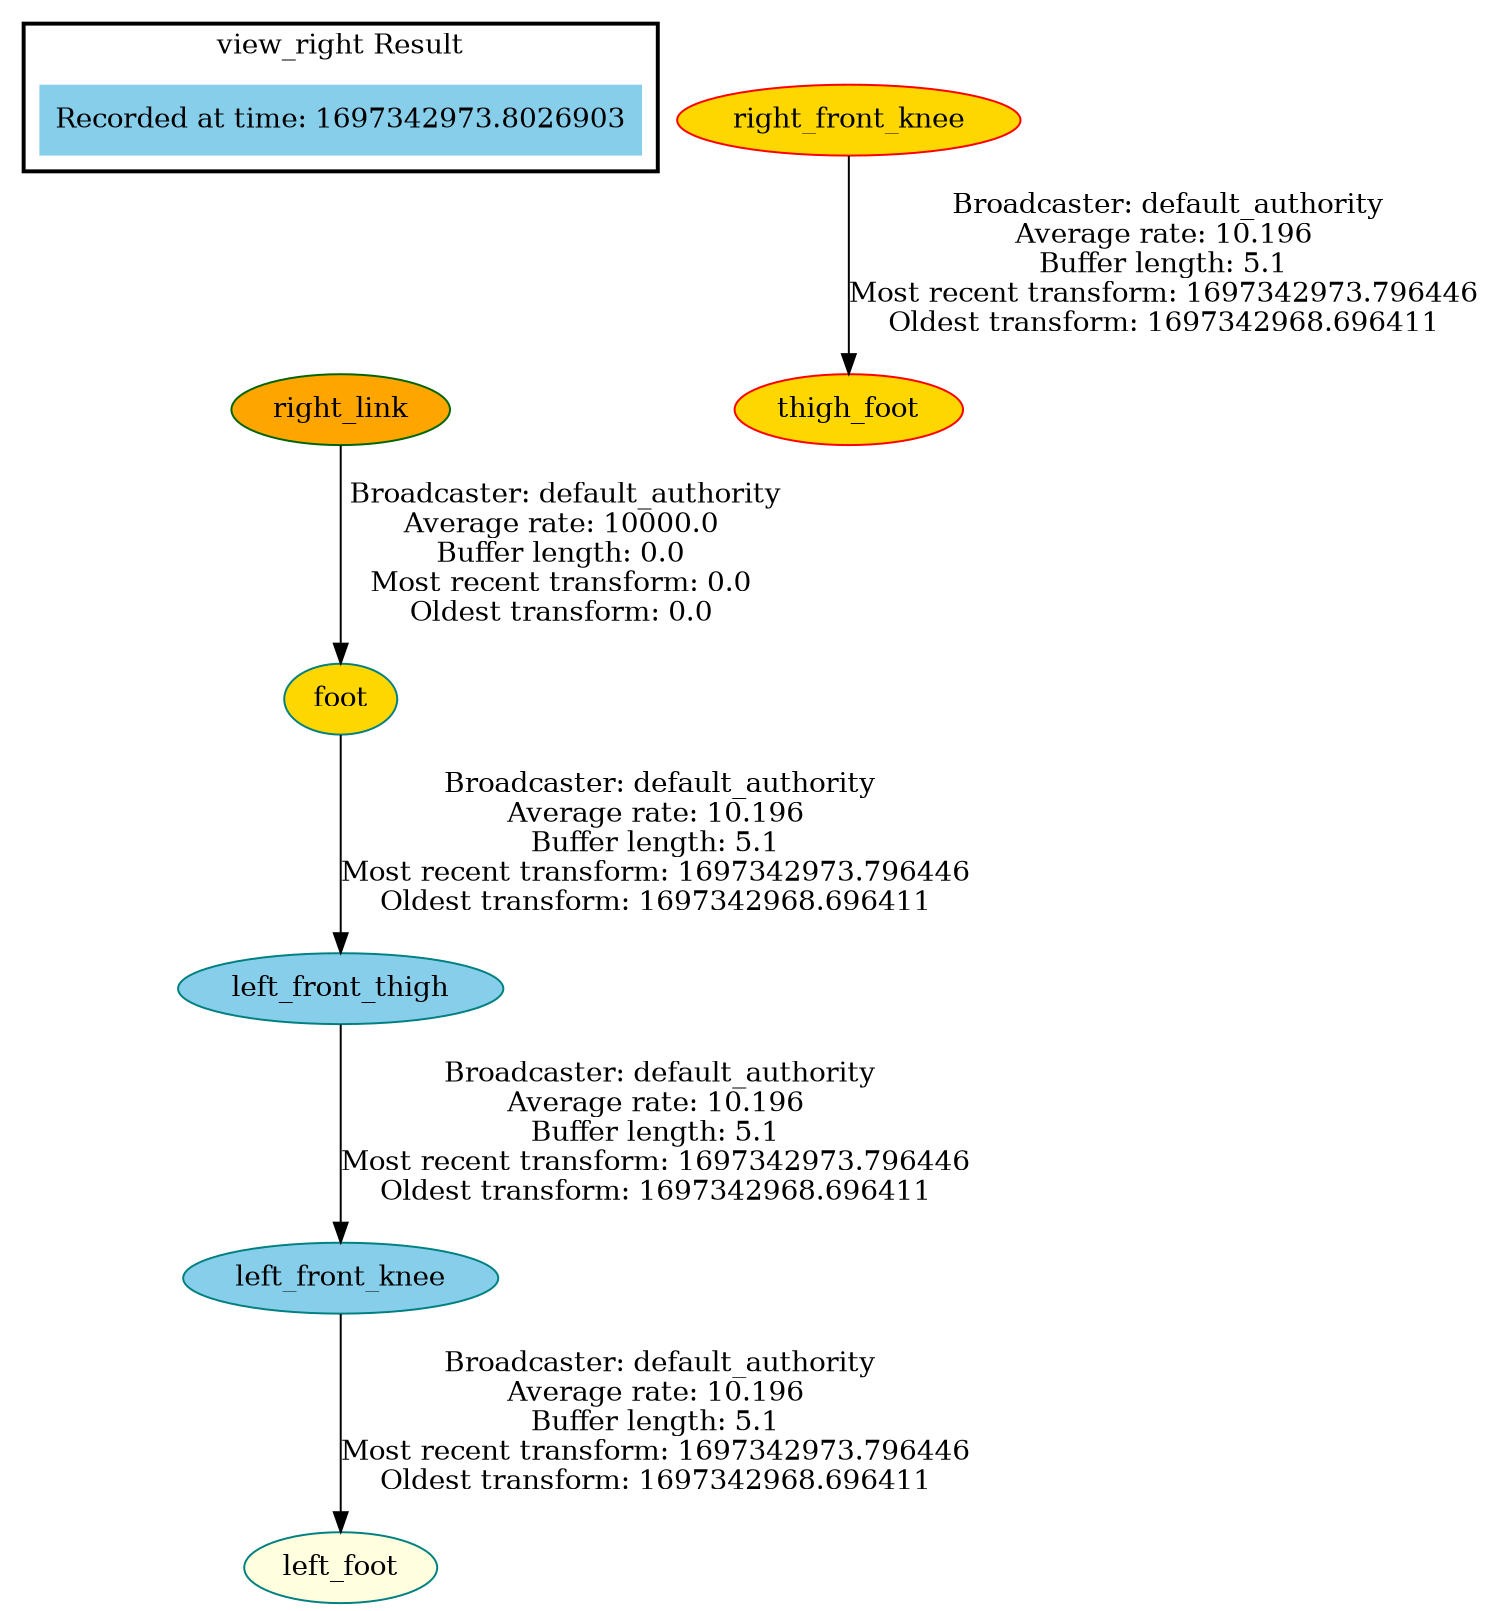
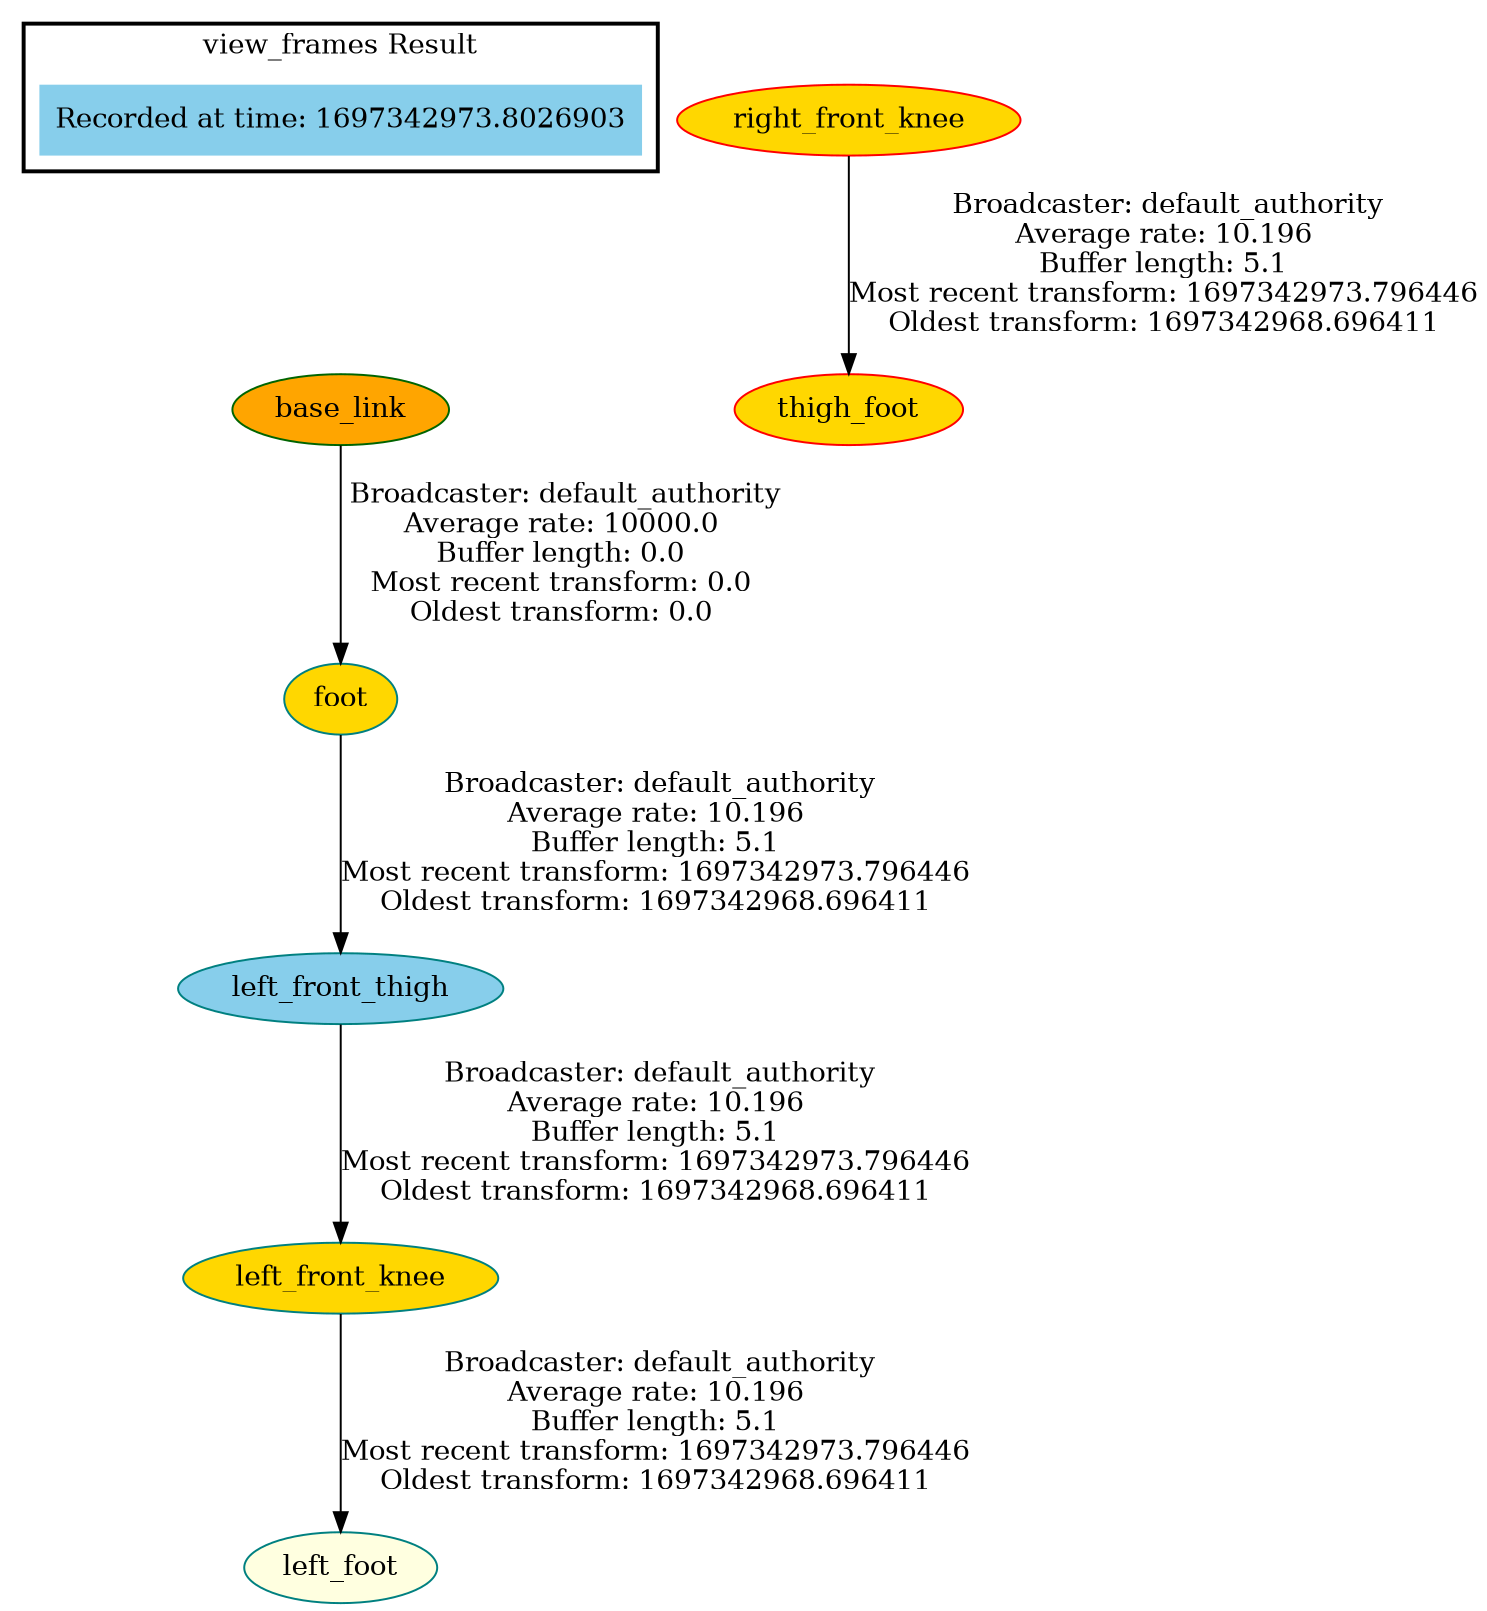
(341, 46) -> (341, 46)
(341, 410) -> (341, 410)
(341, 1278) -> (341, 1278)
